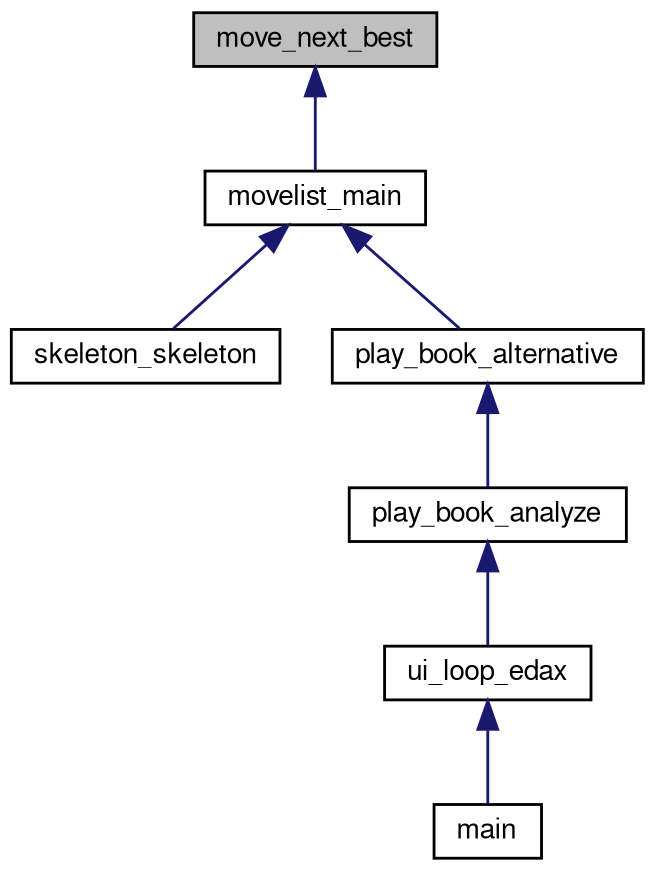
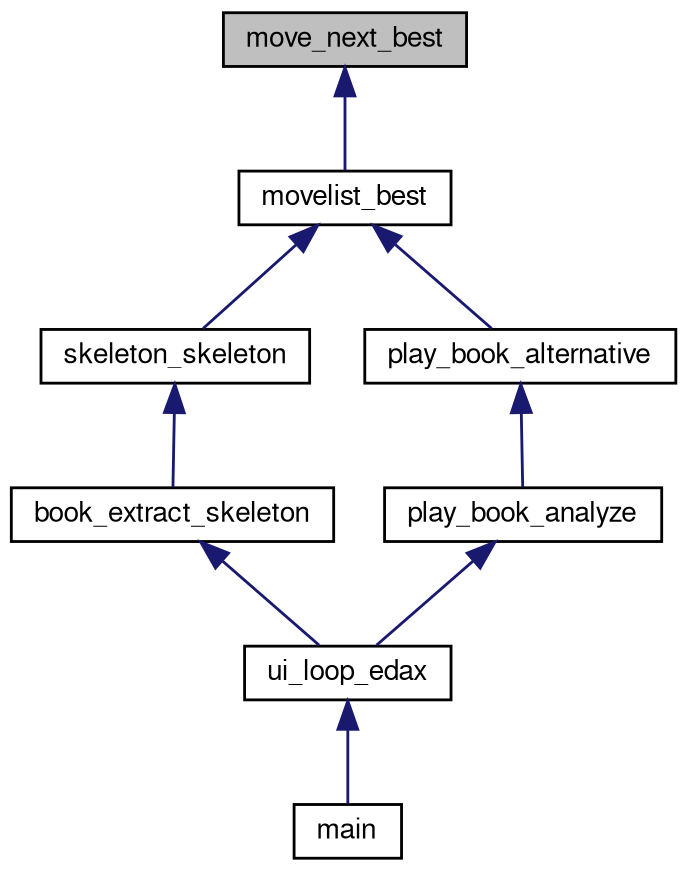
(315, 198) -> (345, 198)
none -> (172, 515)
